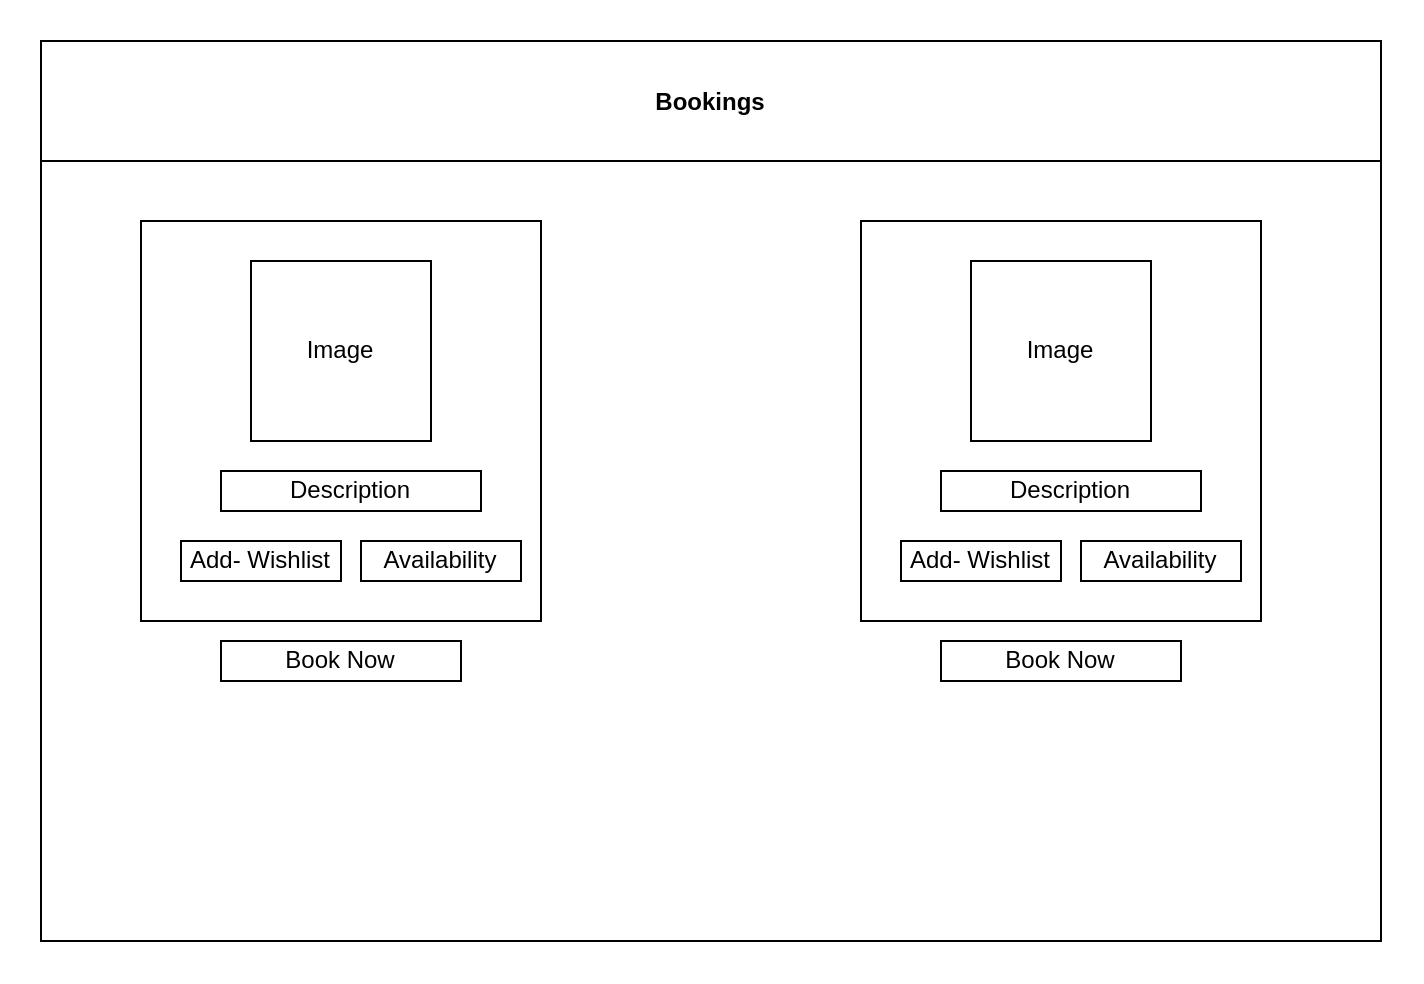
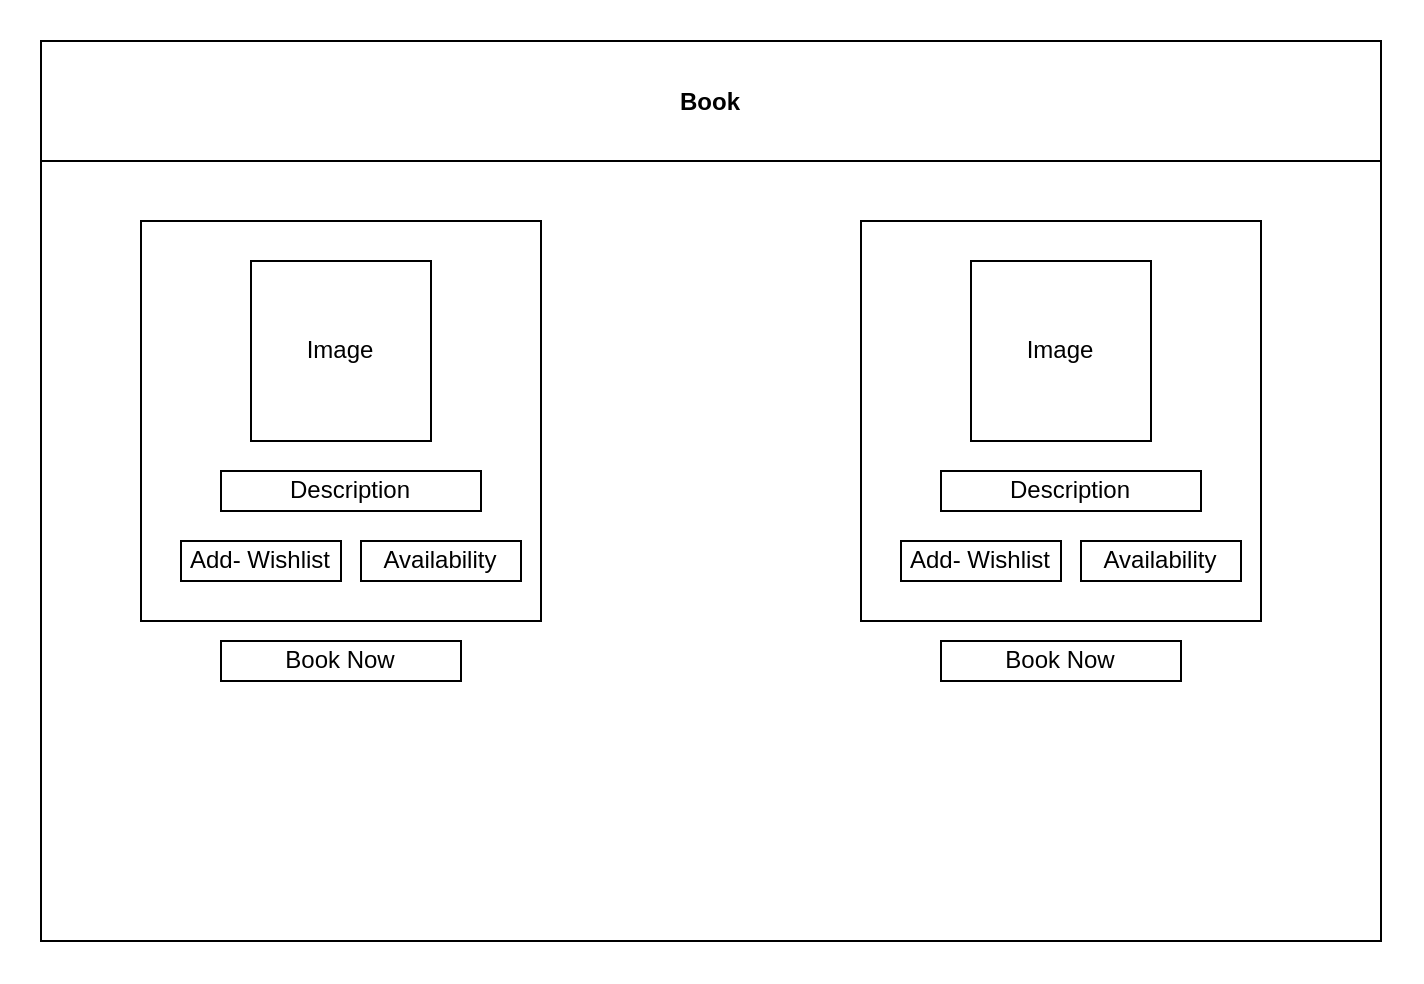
(710, 102) -> (710, 102)
